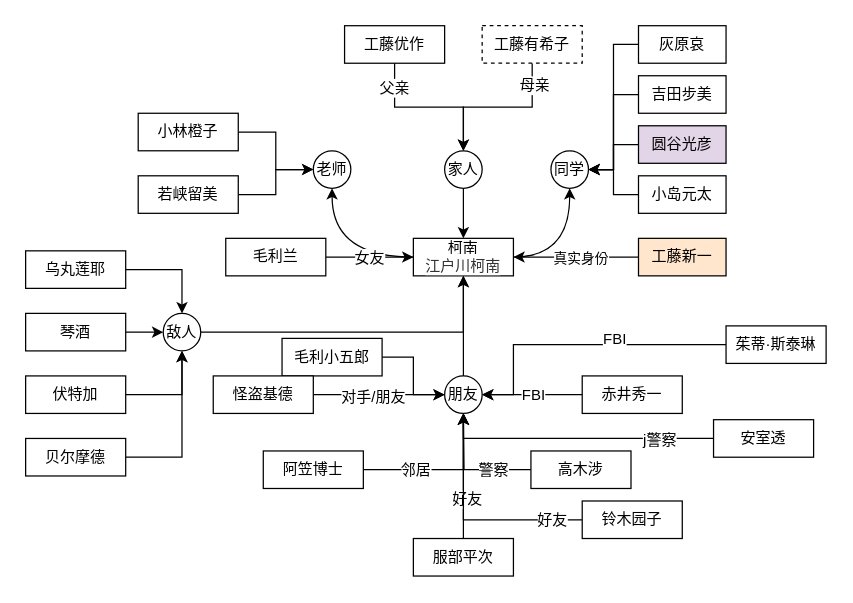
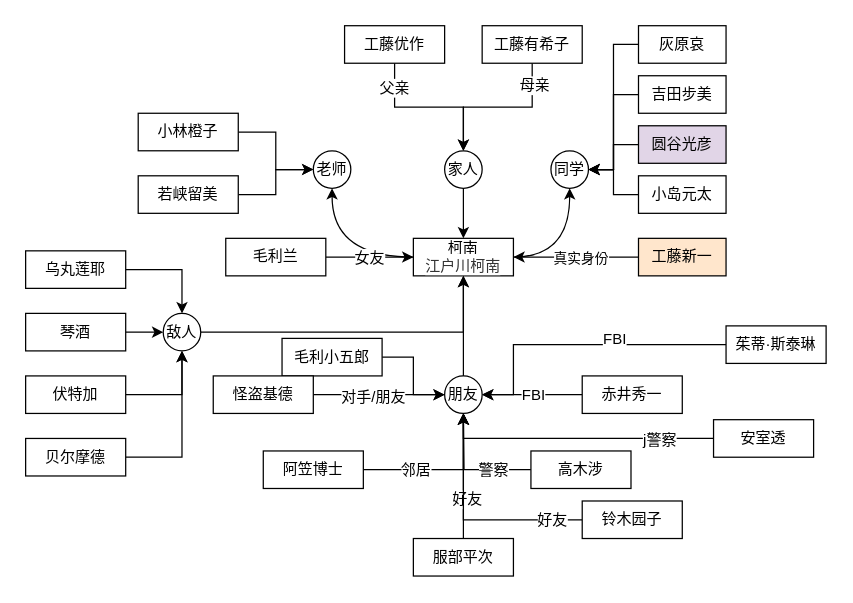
(532, 44) -> (532, 44)
